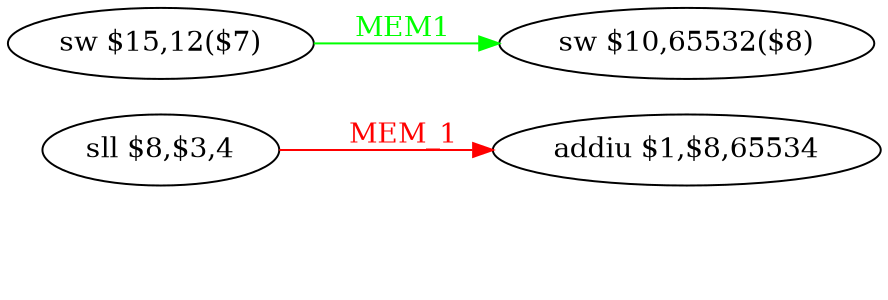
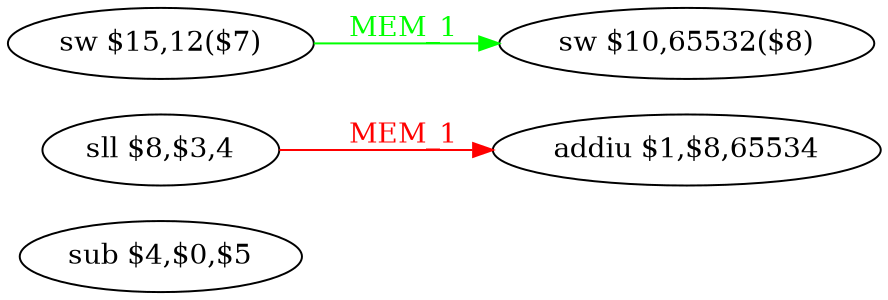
(403, 29) -> (403, 29)
none -> (161, 257)
